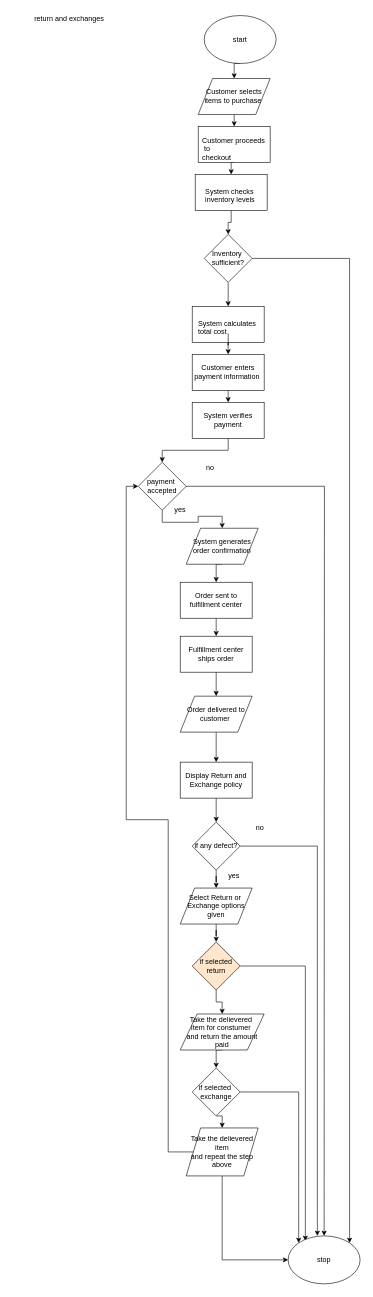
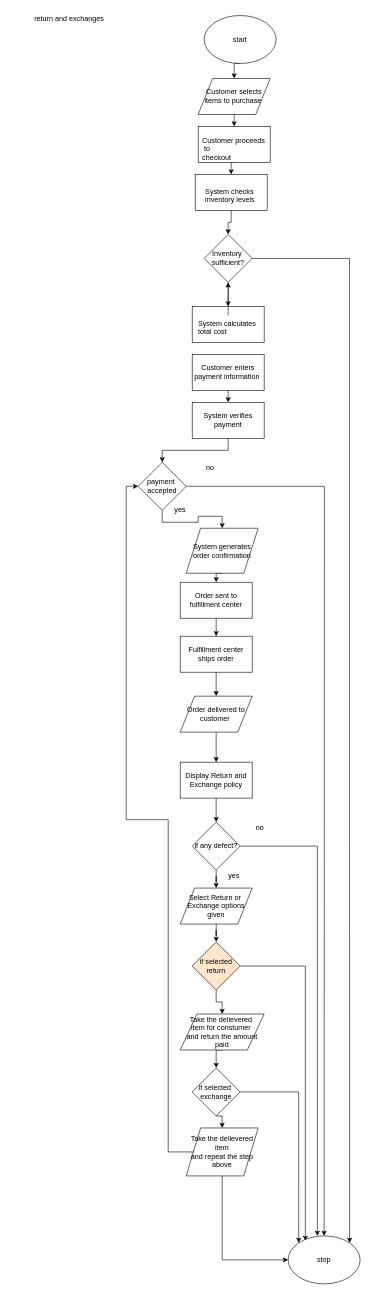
(228, 342) -> (228, 309)
(222, 546) -> (222, 551)
